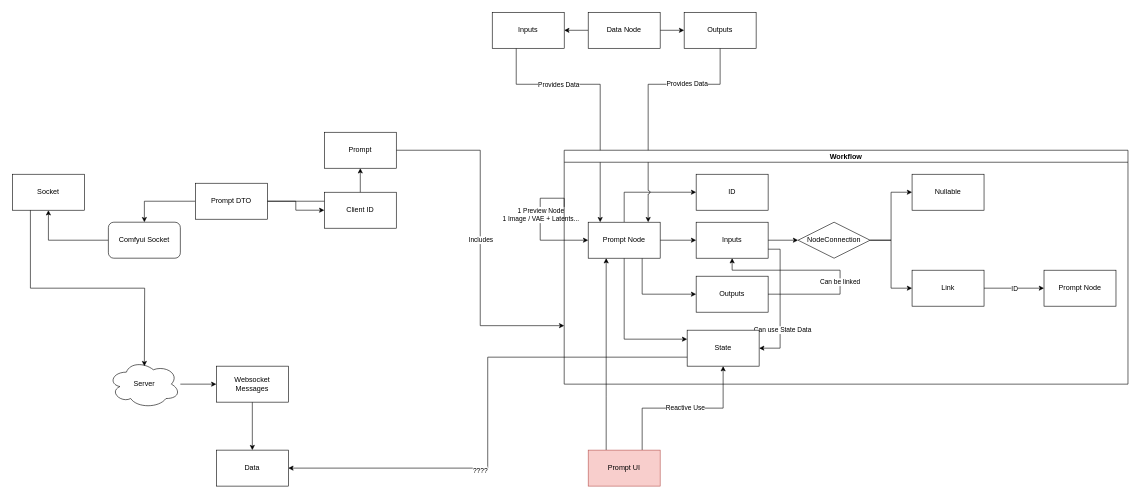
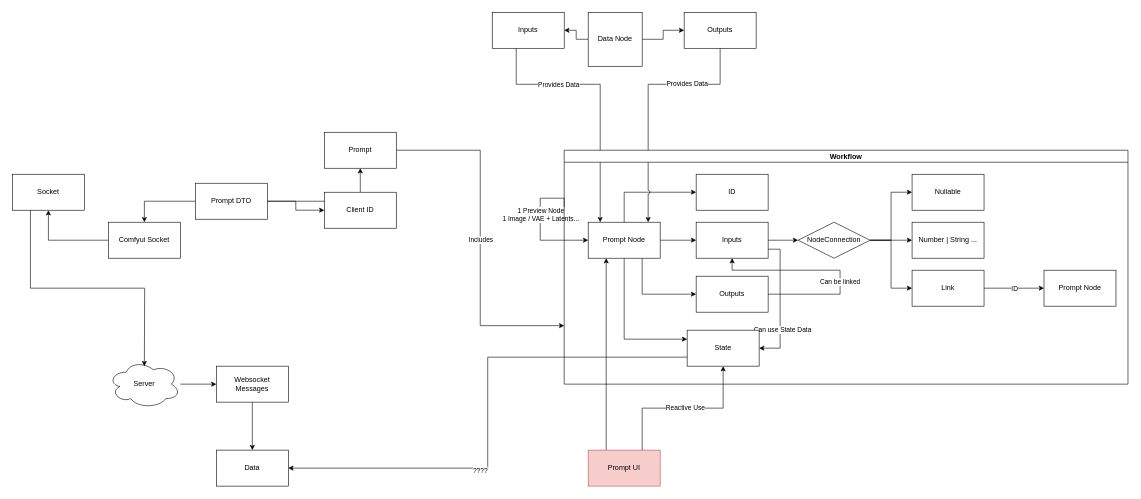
(624, 30) -> (615, 39)
(144, 240) -> (144, 240)
none -> (906, 240)
none -> (948, 240)
